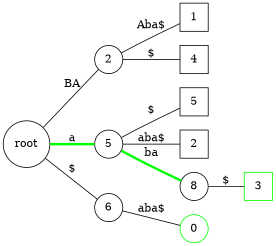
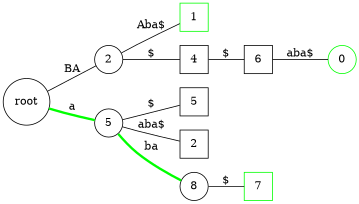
(194, 17) -> (194, 17)
(71, 179) -> (226, 60)
(258, 186) -> (258, 186)
(109, 208) -> (258, 60)
